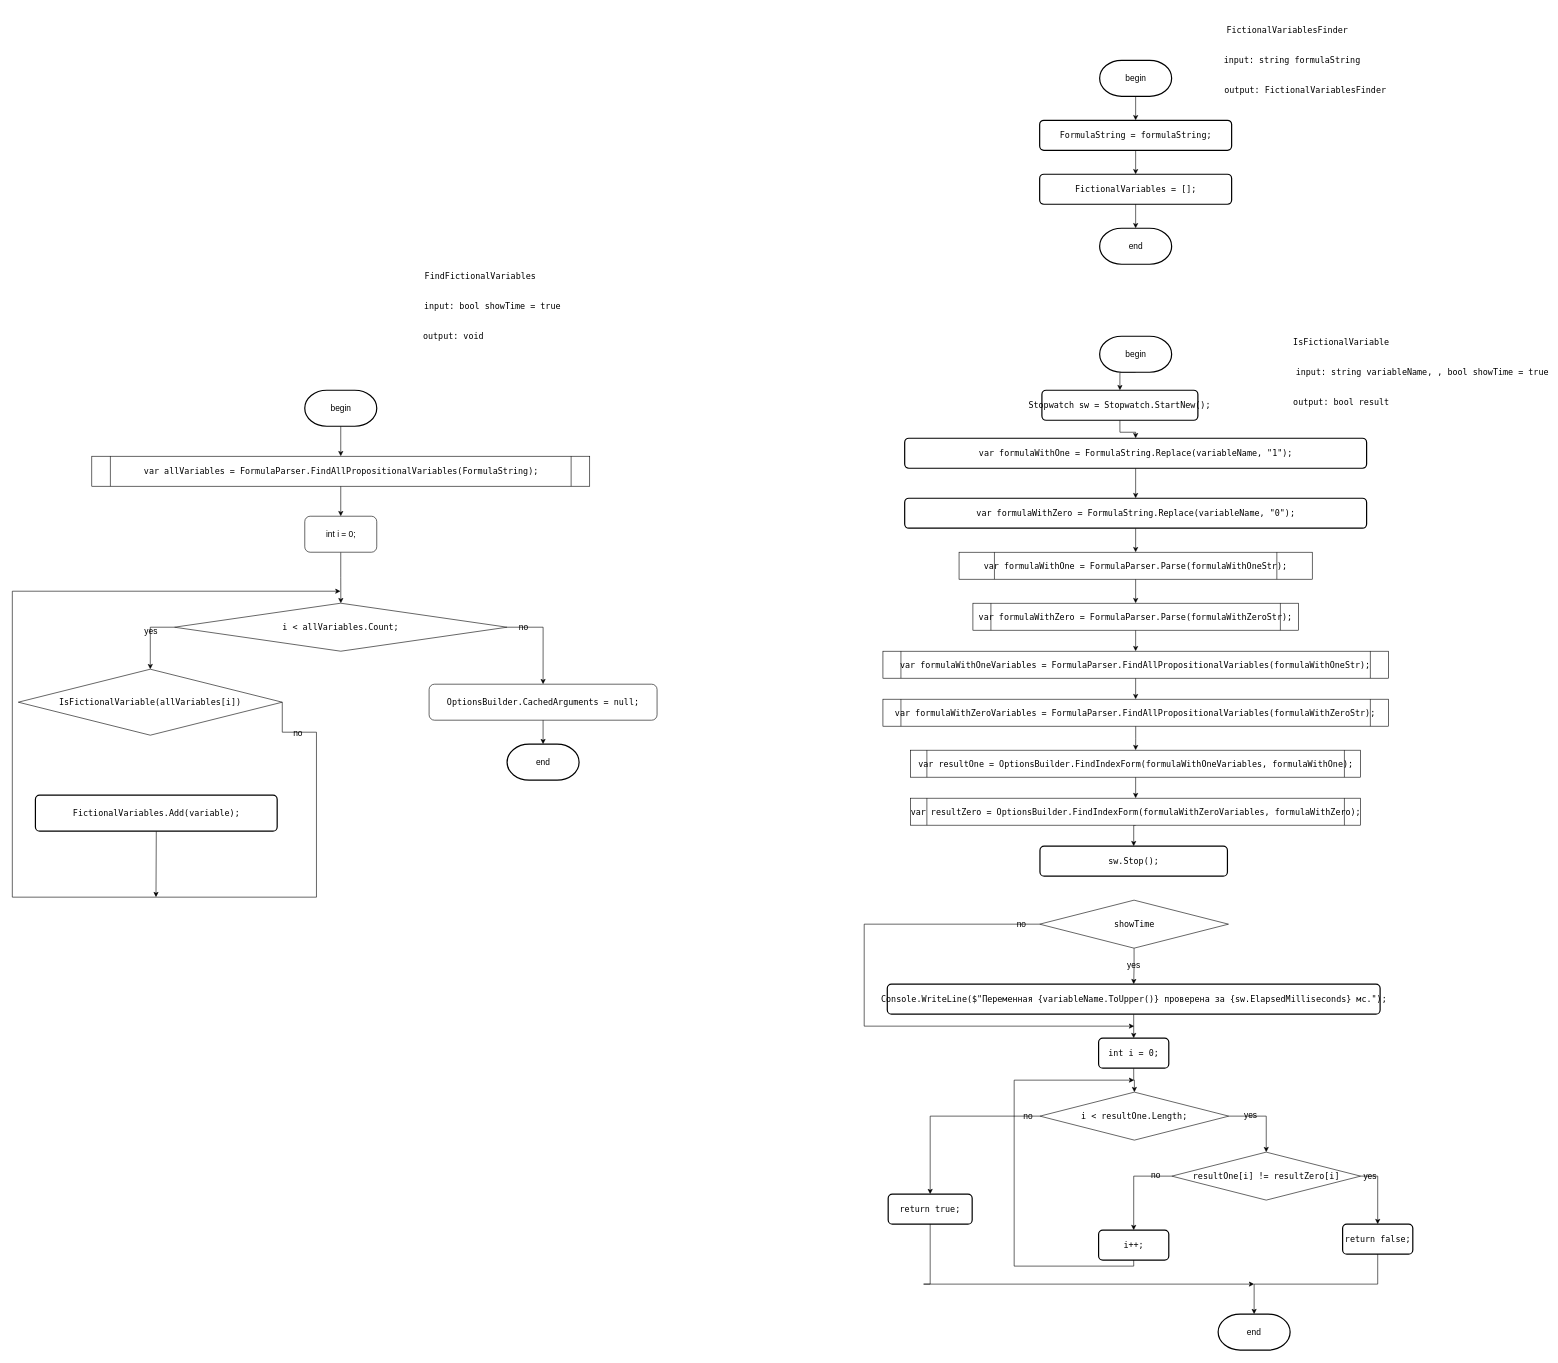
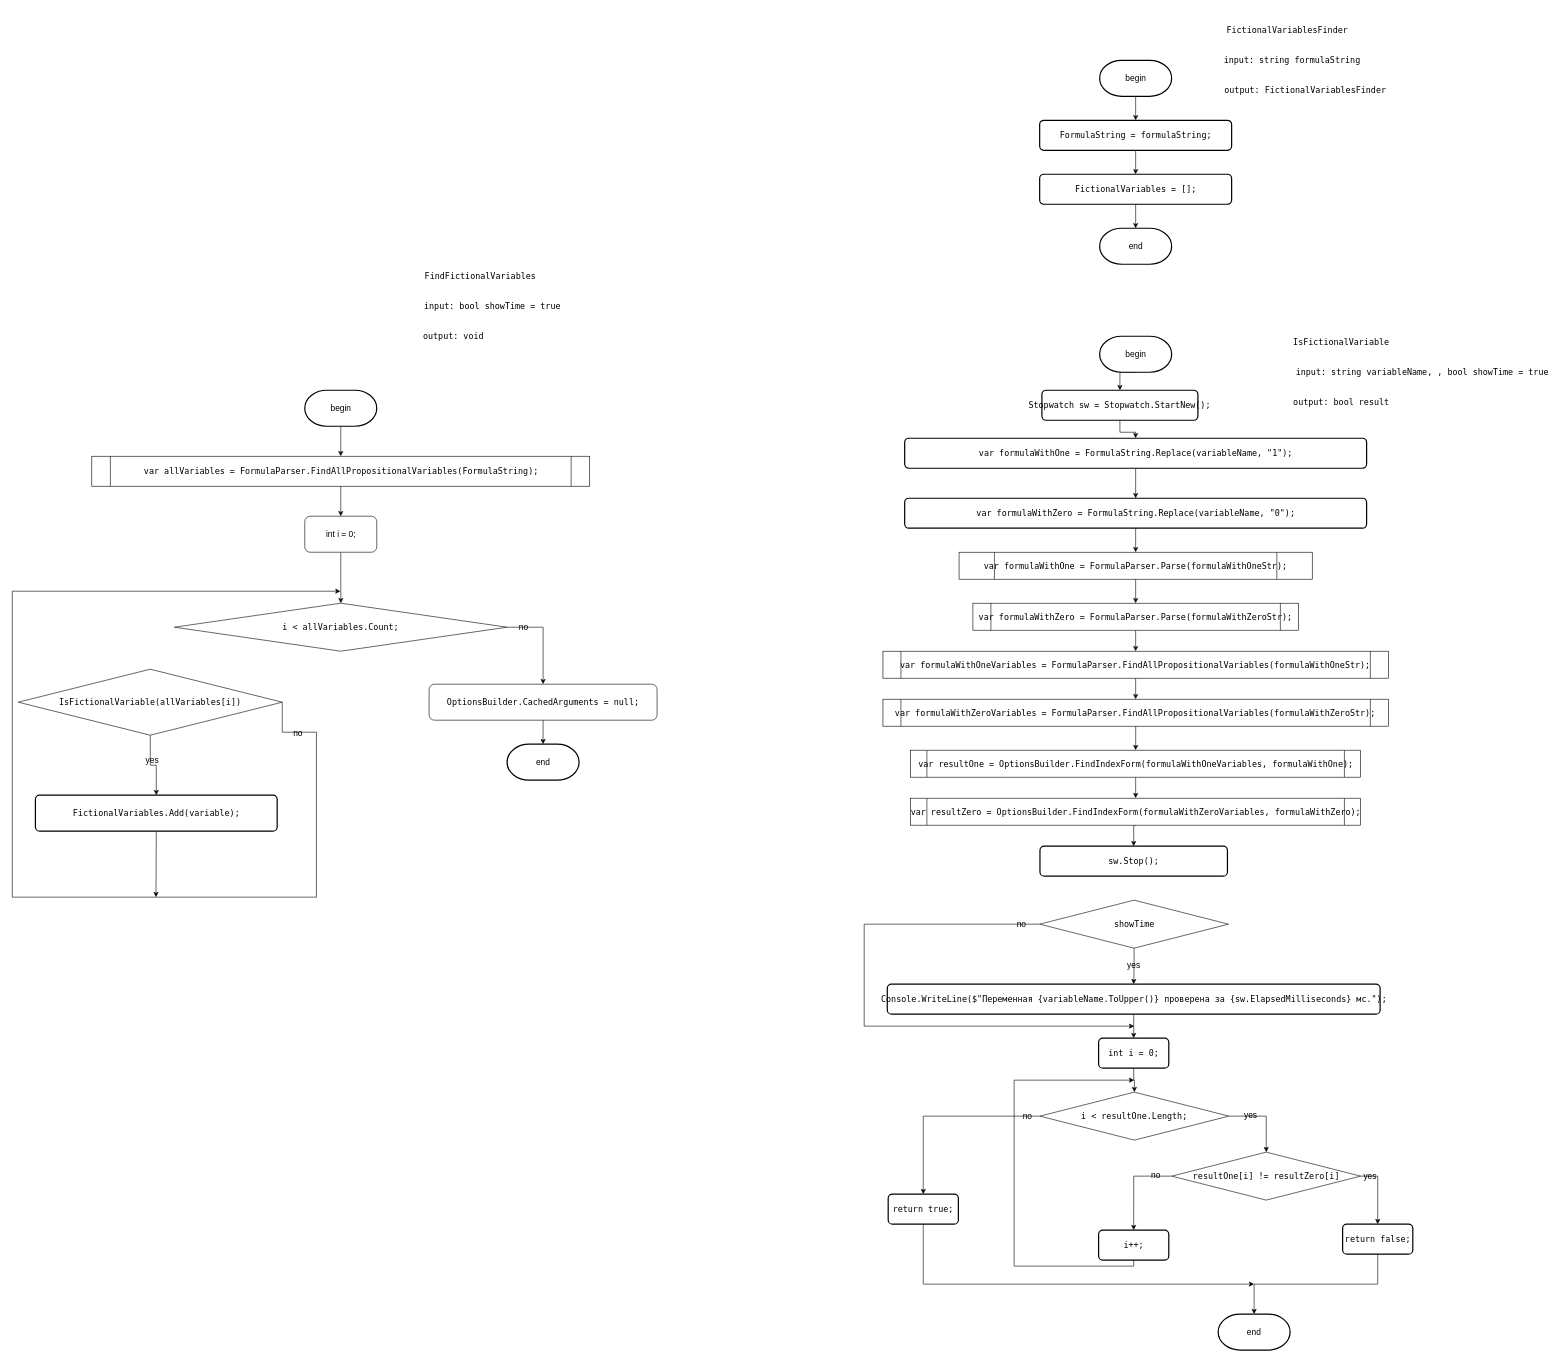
(150, 627) -> none
none -> (150, 761)
(930, 1209) -> (923, 1209)
